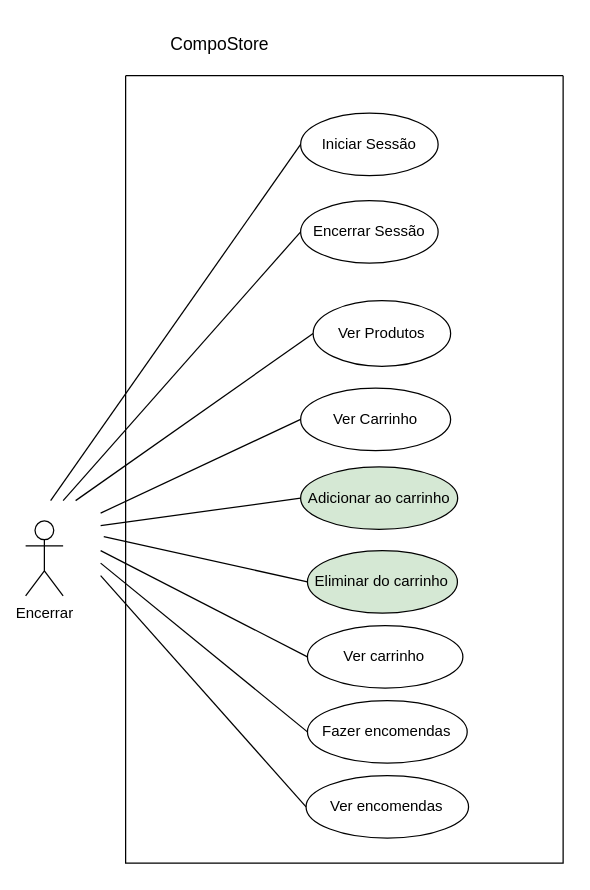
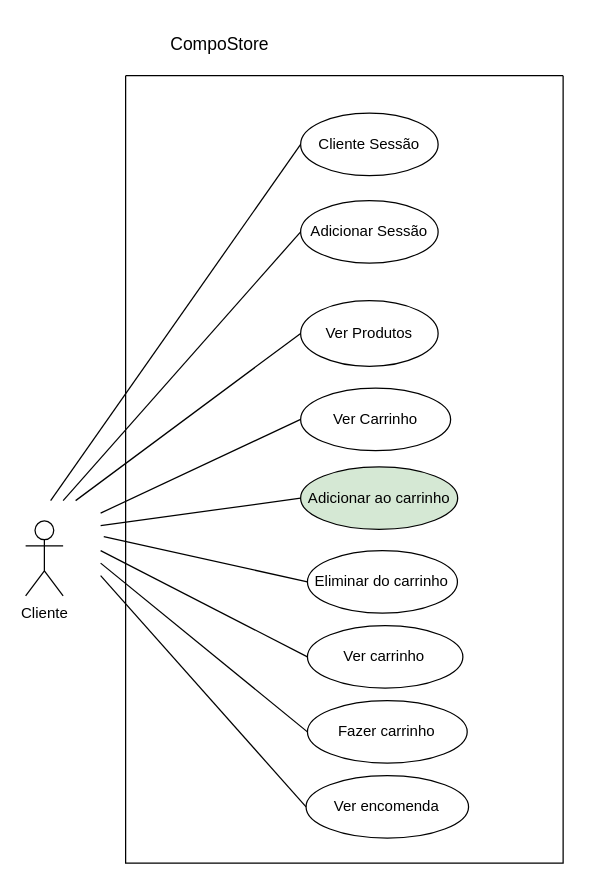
(369, 144) -> (369, 144)
(369, 232) -> (369, 232)
(382, 333) -> (369, 333)
(382, 582) -> (382, 582)
(45, 613) -> (45, 613)
(387, 732) -> (387, 732)
(387, 807) -> (387, 807)
